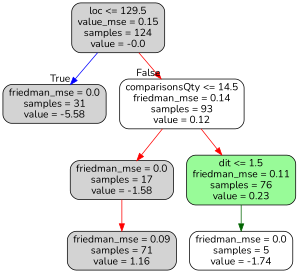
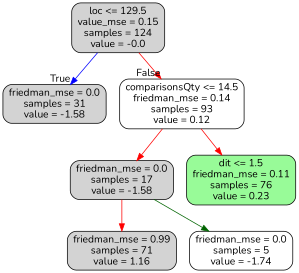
(55, 104) -> (55, 104)
(241, 214) -> (178, 213)
(122, 251) -> (122, 251)
